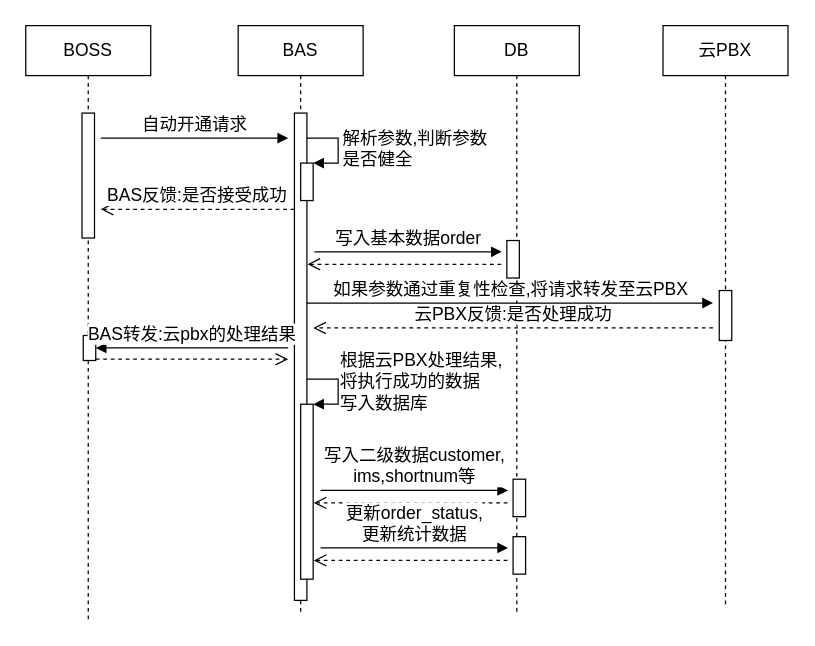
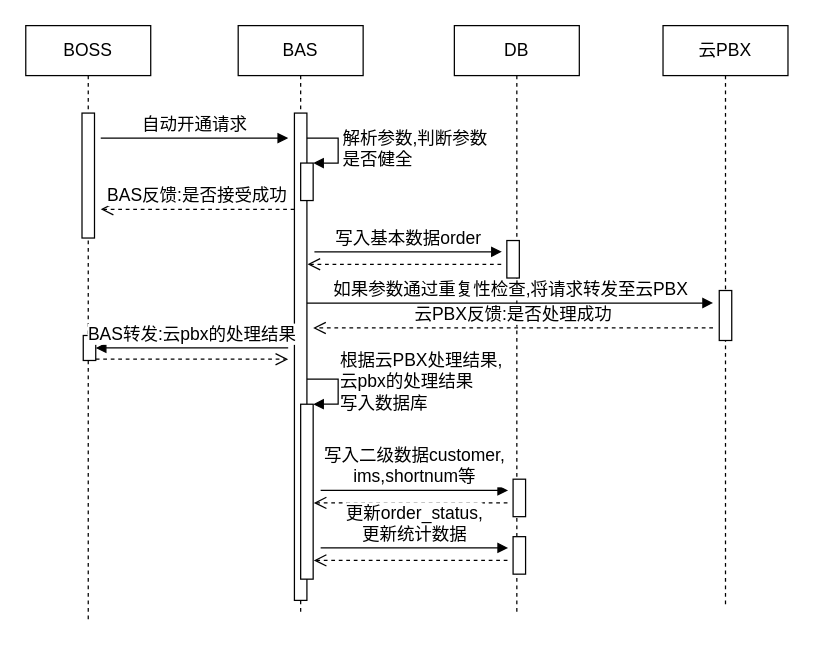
(419, 382) -> (419, 382)
